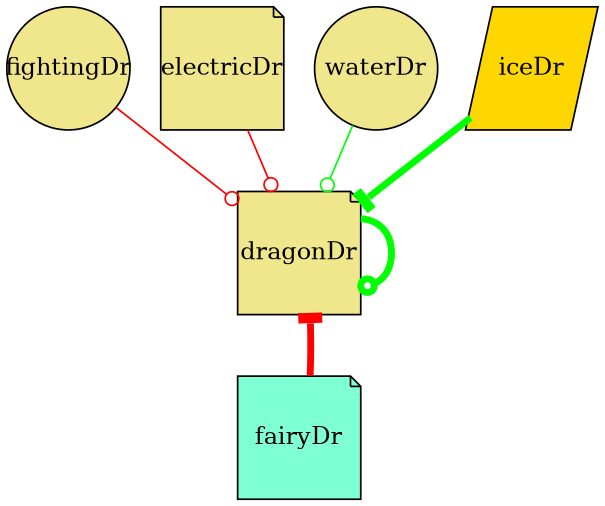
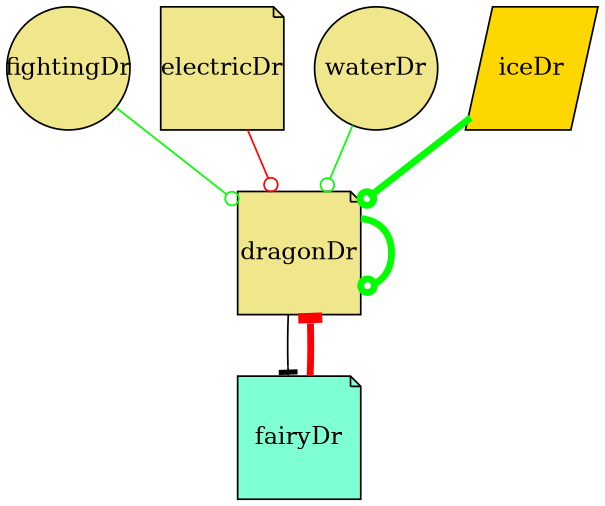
(171, 151) -> (171, 151)
(420, 157) -> (420, 157)
none -> (288, 341)
